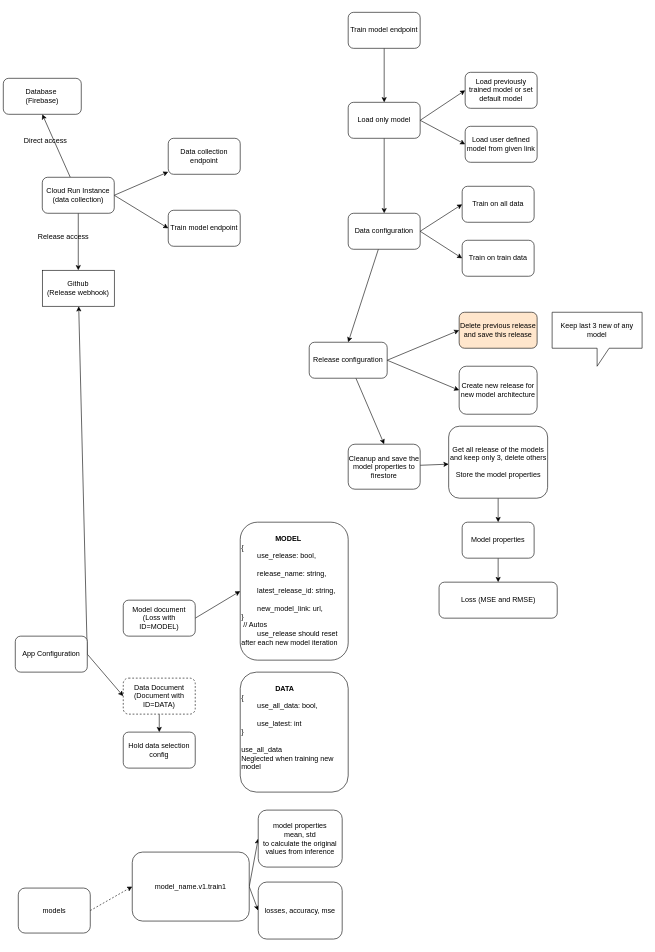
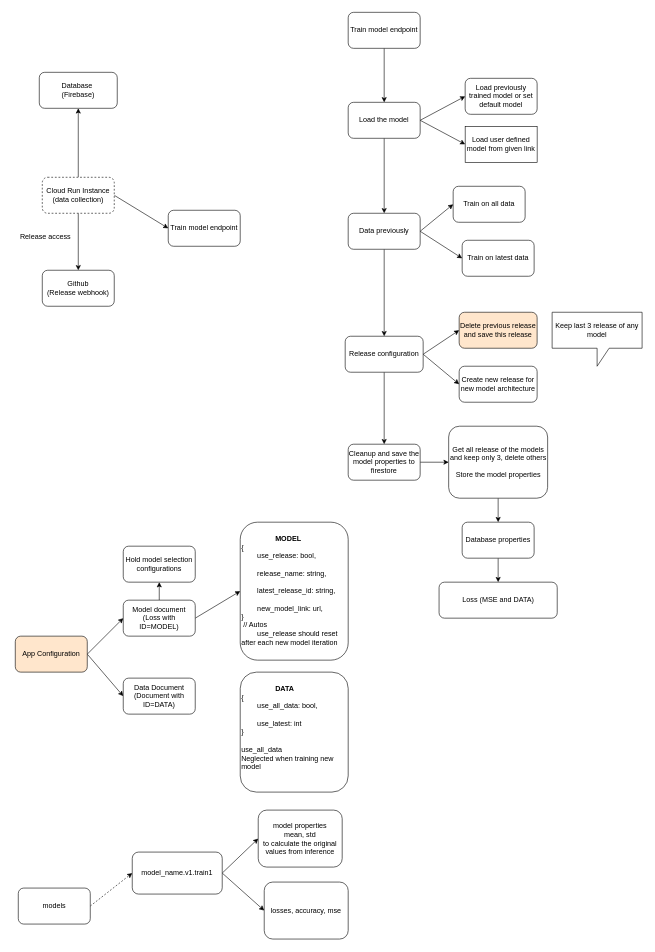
(501, 90) -> (501, 96)
(42, 96) -> (78, 90)
(384, 120) -> (384, 120)
(45, 141) -> none
(501, 144) -> (501, 144)
(204, 156) -> none
(141, 184) -> none
(78, 195) -> (78, 195)
(498, 204) -> (489, 204)
(384, 231) -> (384, 231)
(63, 237) -> (45, 237)
(498, 258) -> (498, 258)
(78, 288) -> (78, 288)
(597, 330) -> (597, 330)
(348, 360) -> (384, 354)
(498, 390) -> (498, 384)
(384, 467) -> (384, 462)
(498, 540) -> (498, 540)
none -> (159, 564)
none -> (159, 587)
(499, 600) -> (499, 600)
(87, 623) -> (119, 622)
(51, 654) -> (51, 654)
(159, 696) -> (159, 696)
(159, 726) -> none
(159, 750) -> none
(191, 887) -> (177, 873)
(54, 911) -> (54, 906)
(300, 911) -> (306, 911)
